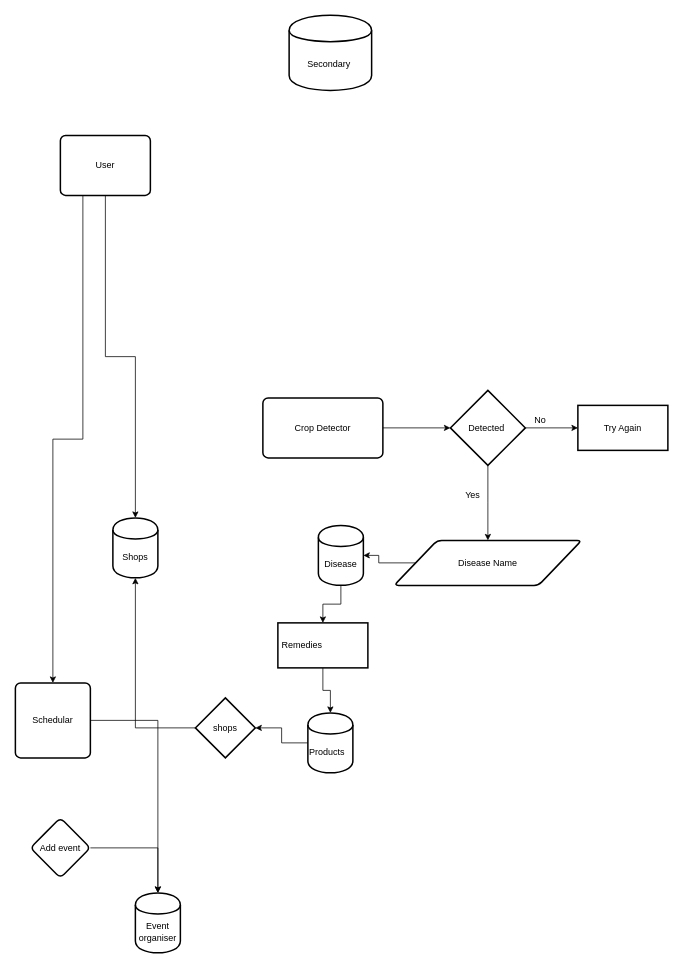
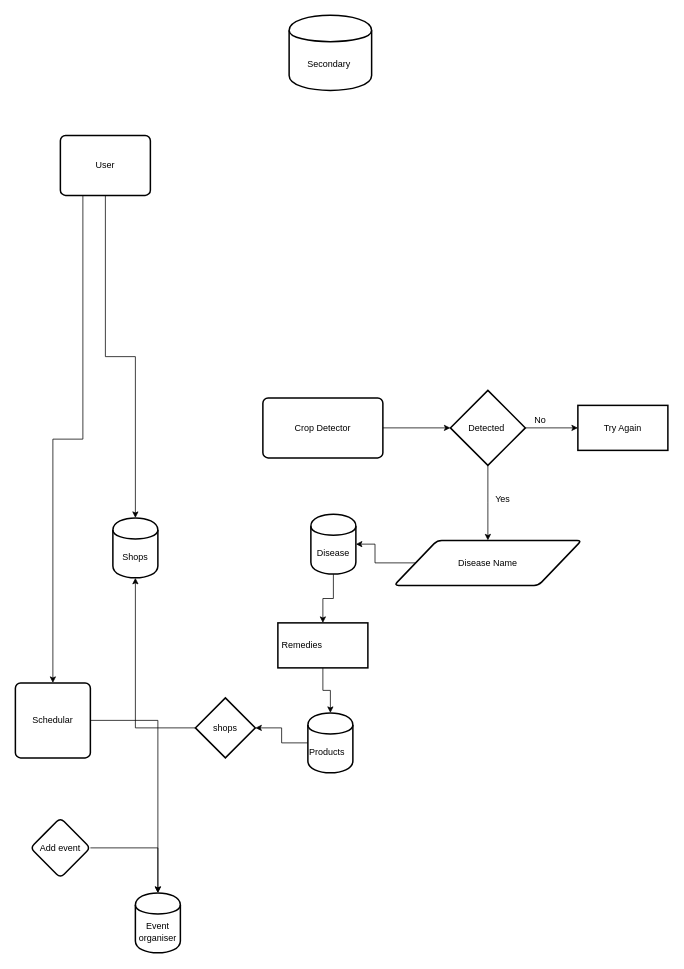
(473, 495) -> (503, 499)
(341, 555) -> (333, 544)
